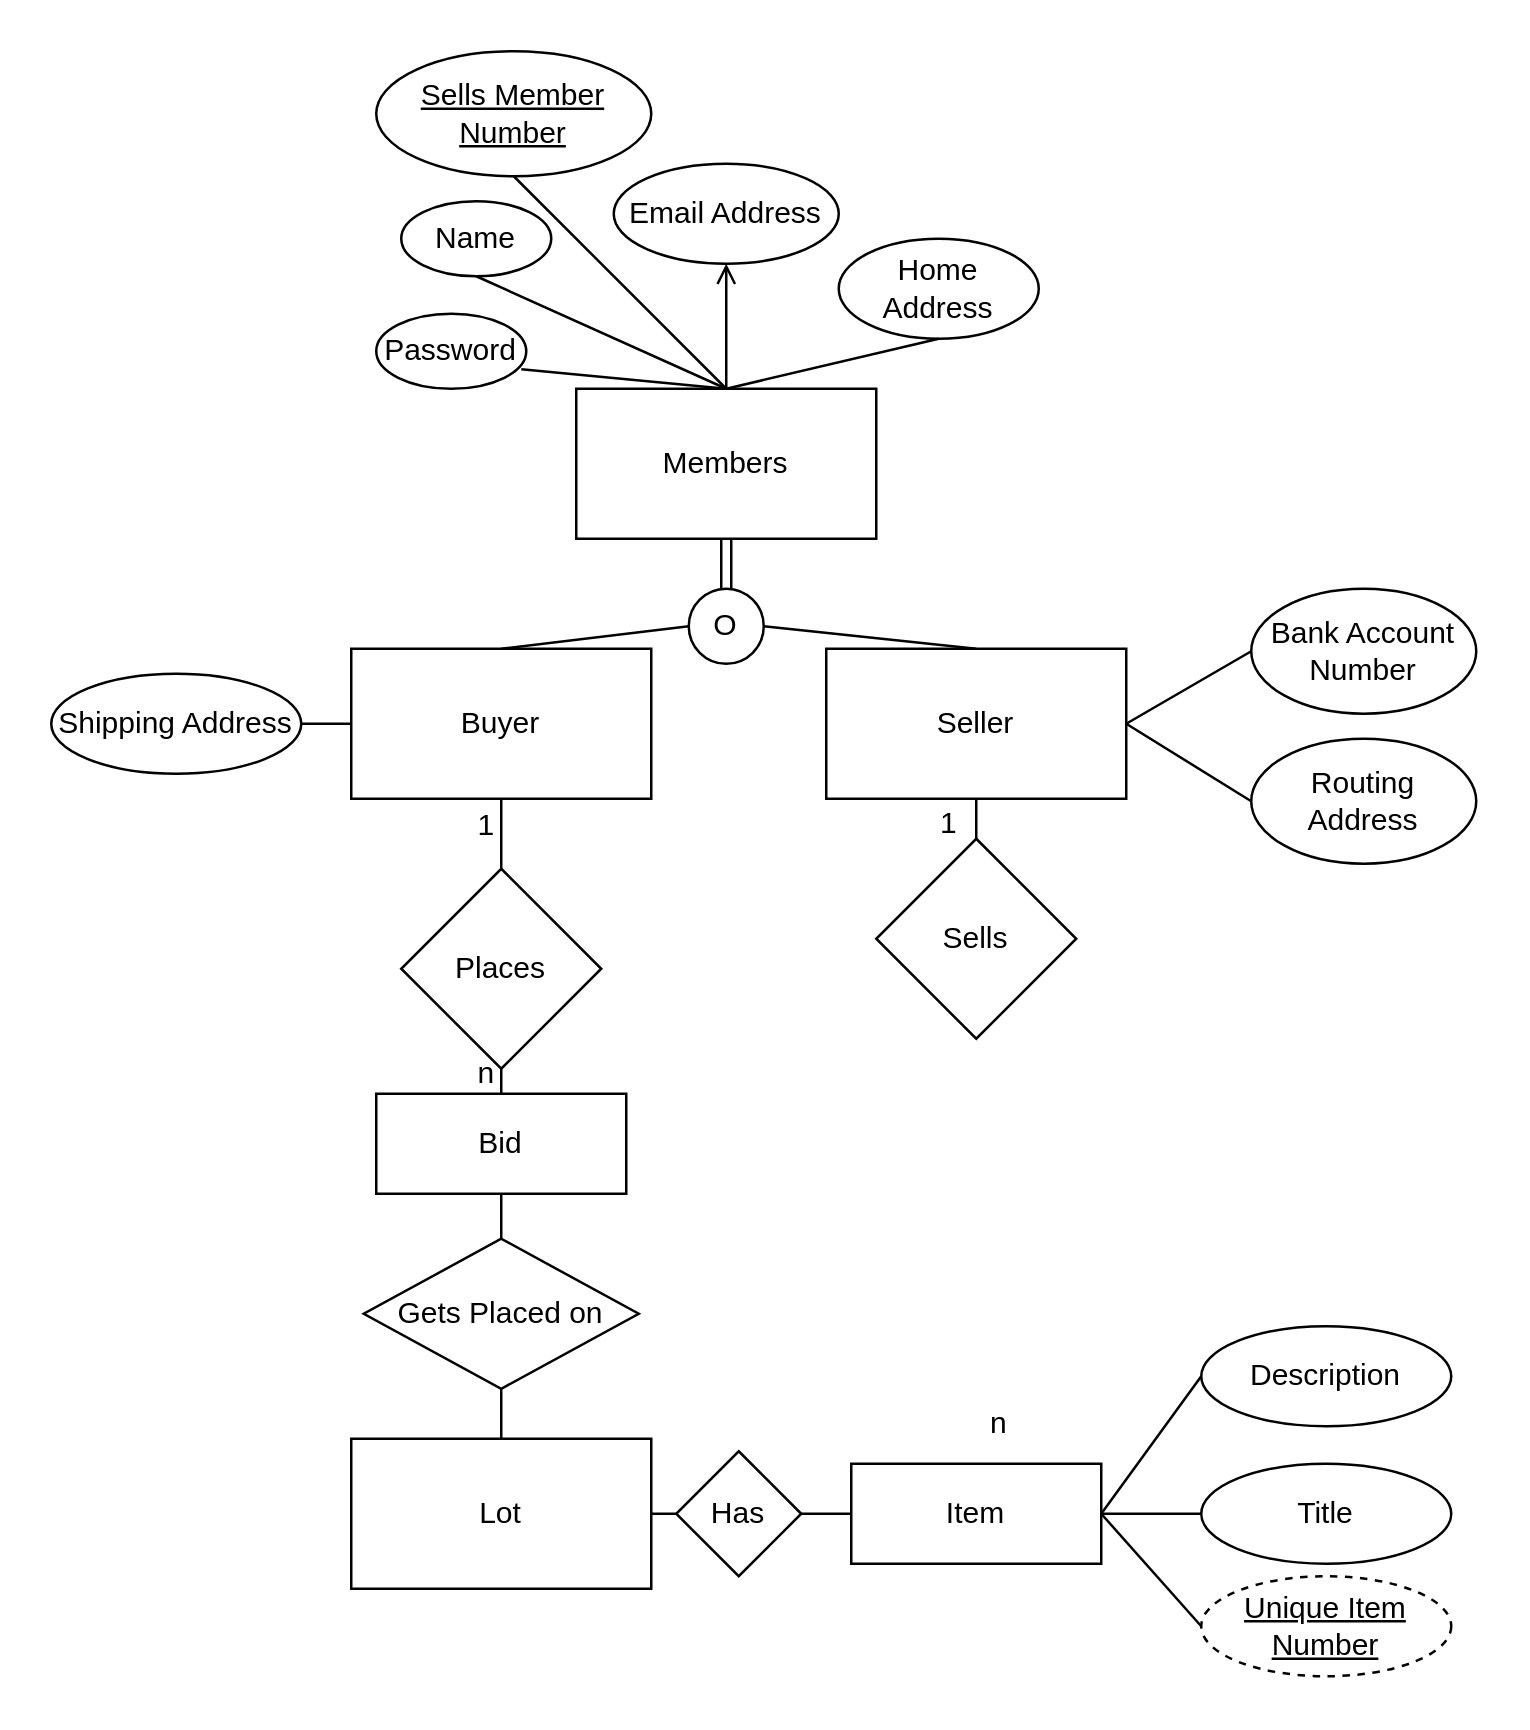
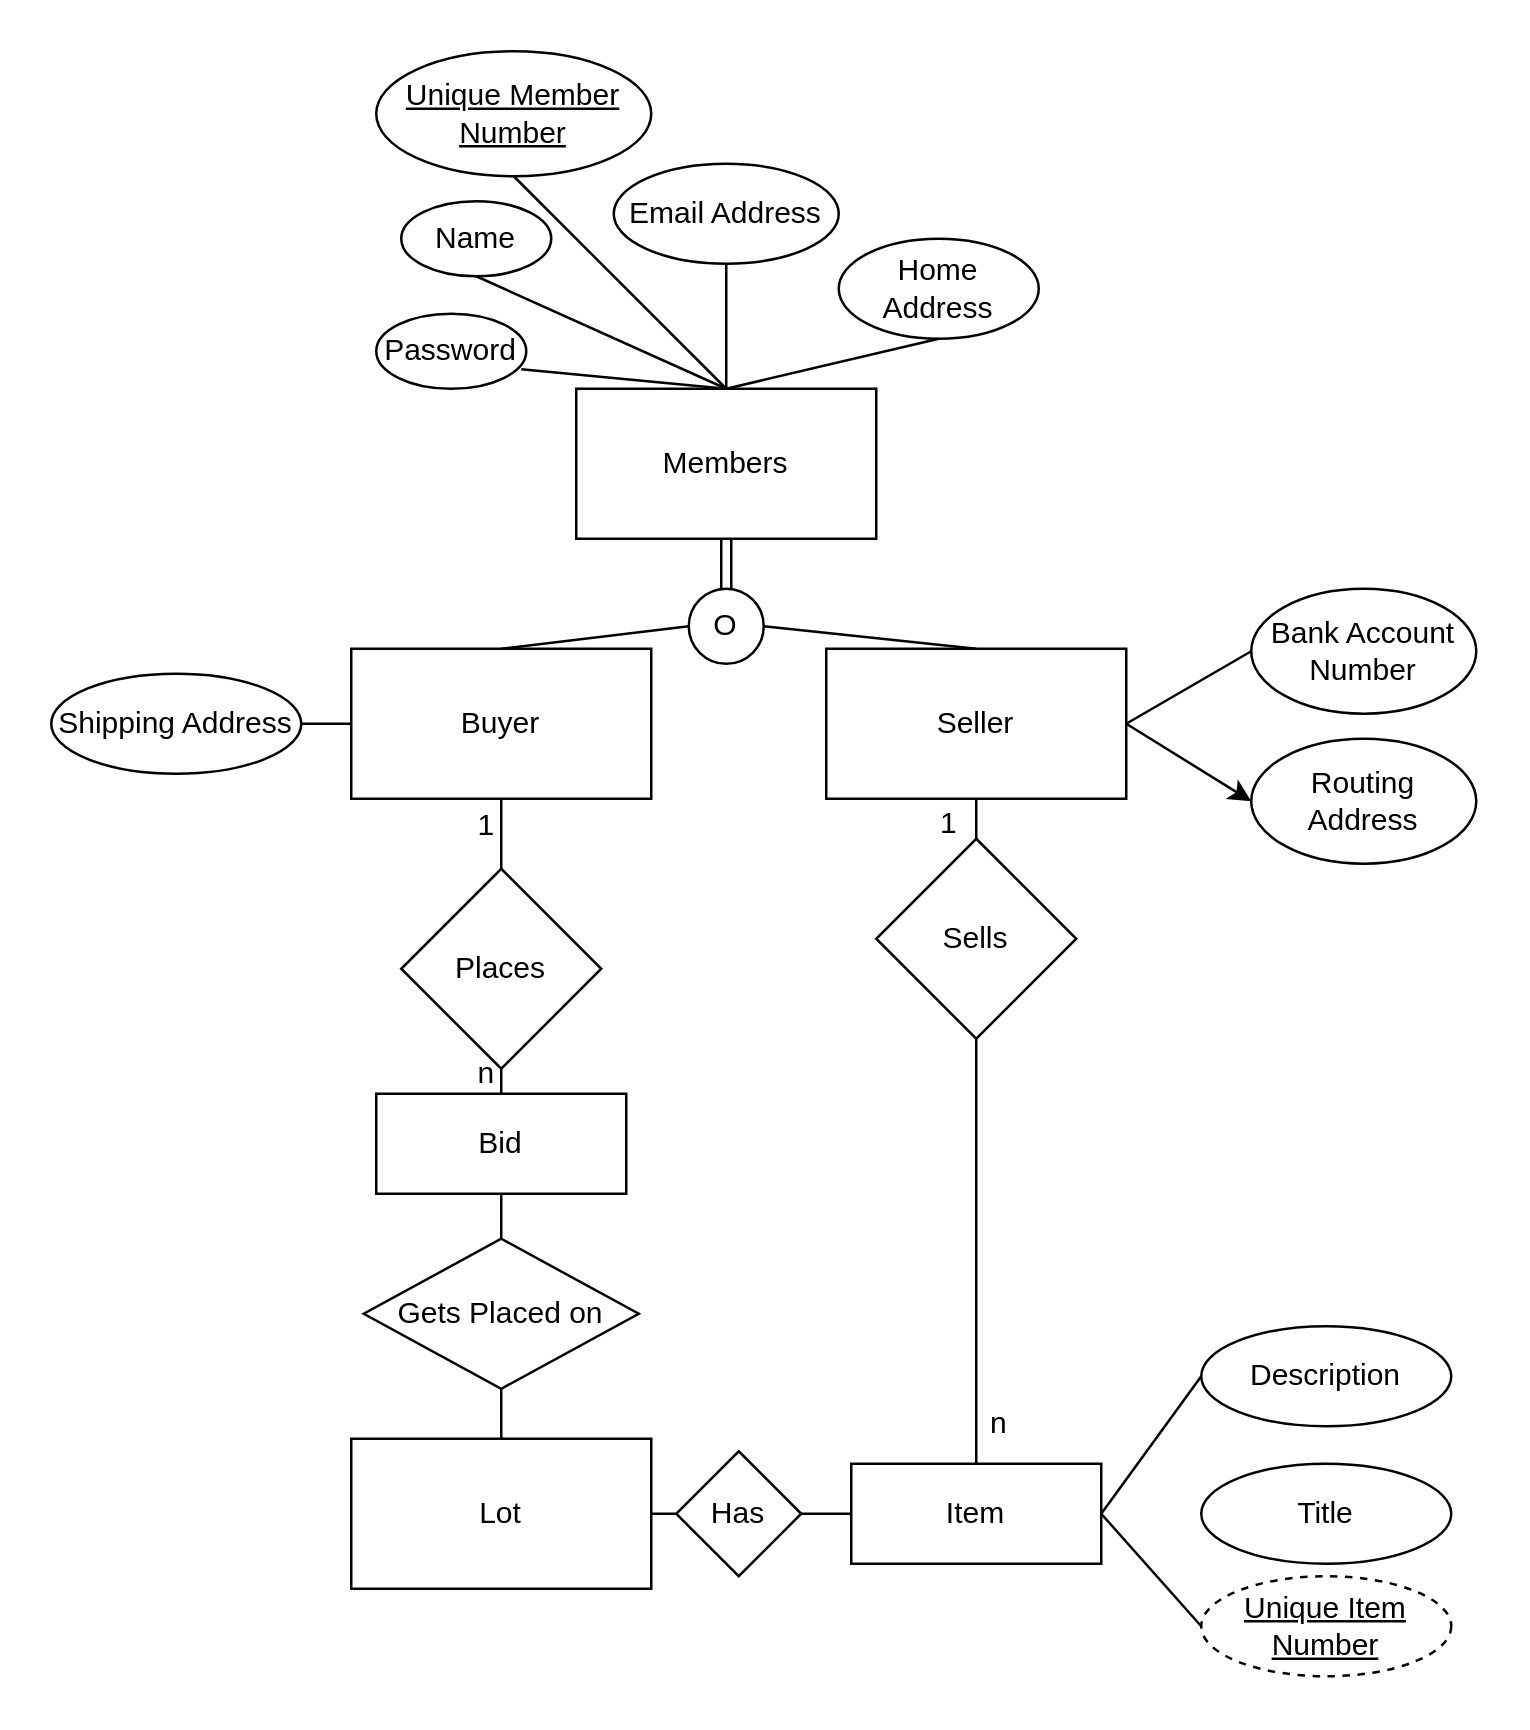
(514, 114) -> (514, 114)
(726, 272) -> (726, 270)
(1241, 795) -> (1236, 792)
none -> (976, 1251)
(1154, 1514) -> none
